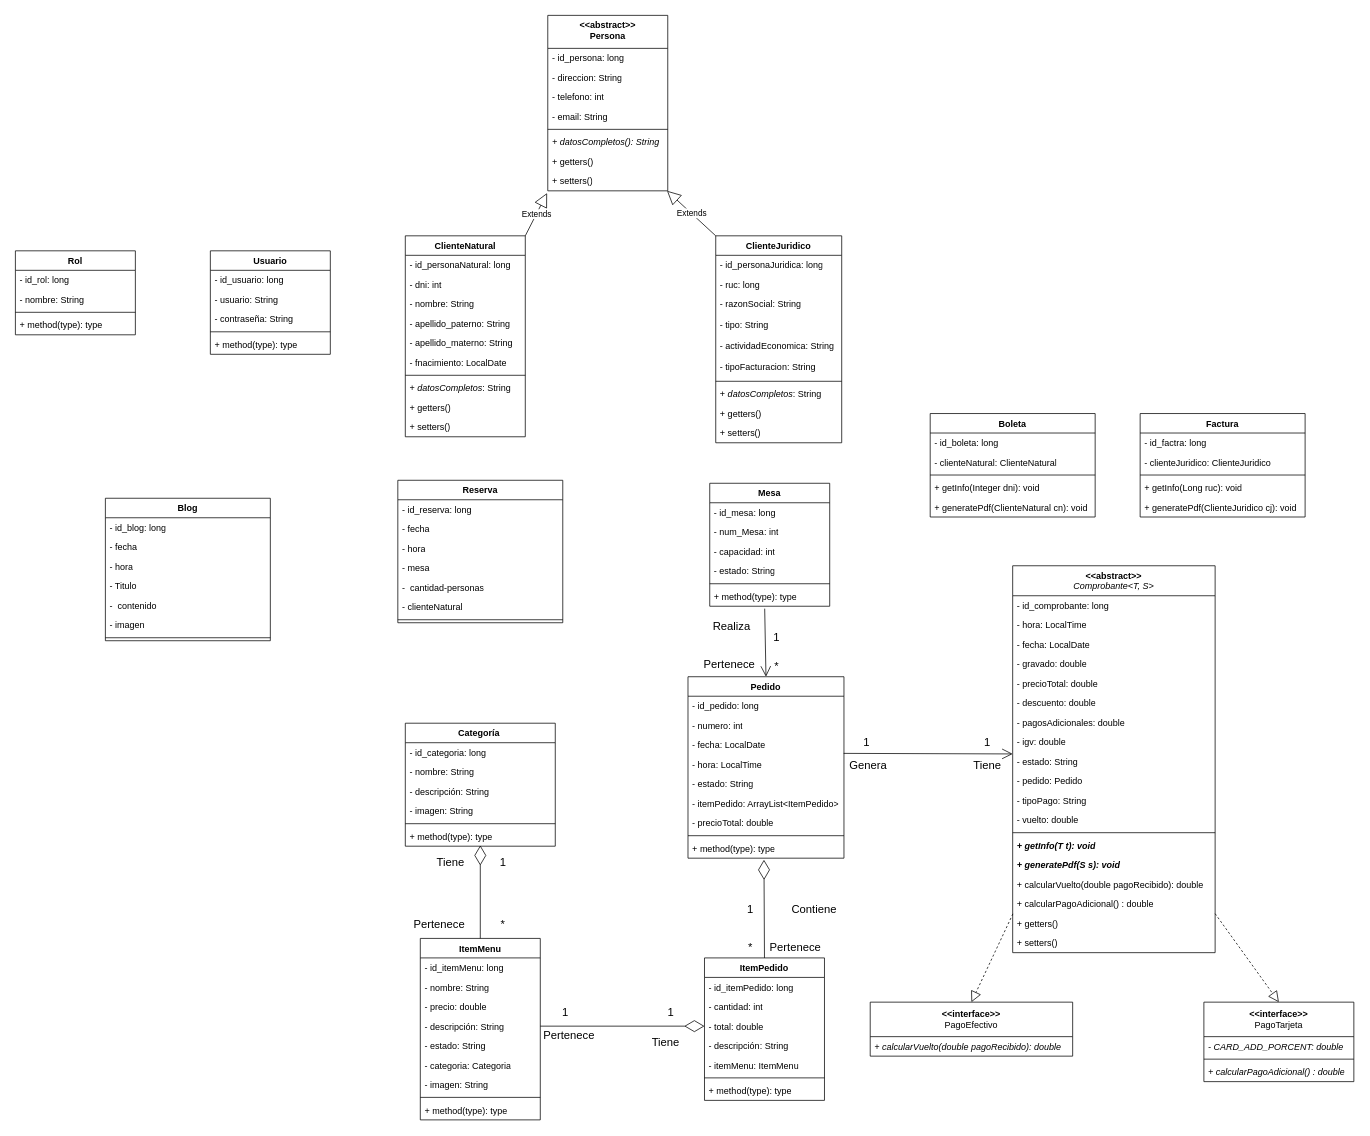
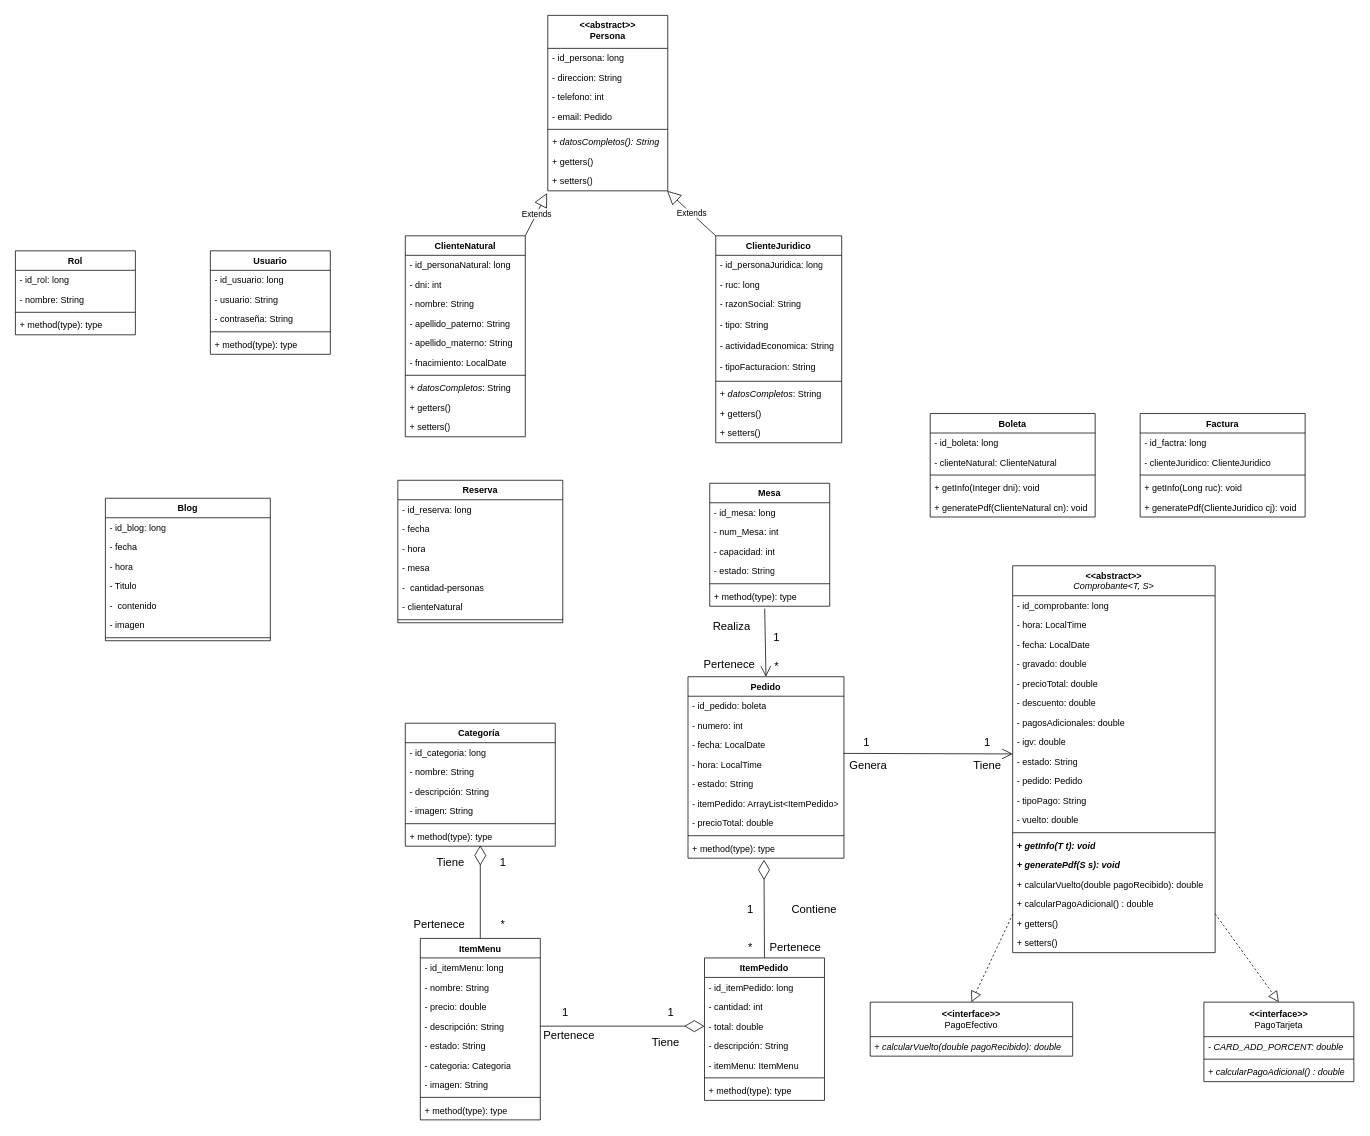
(583, 118) -> (583, 118)
(728, 707) -> (733, 707)
